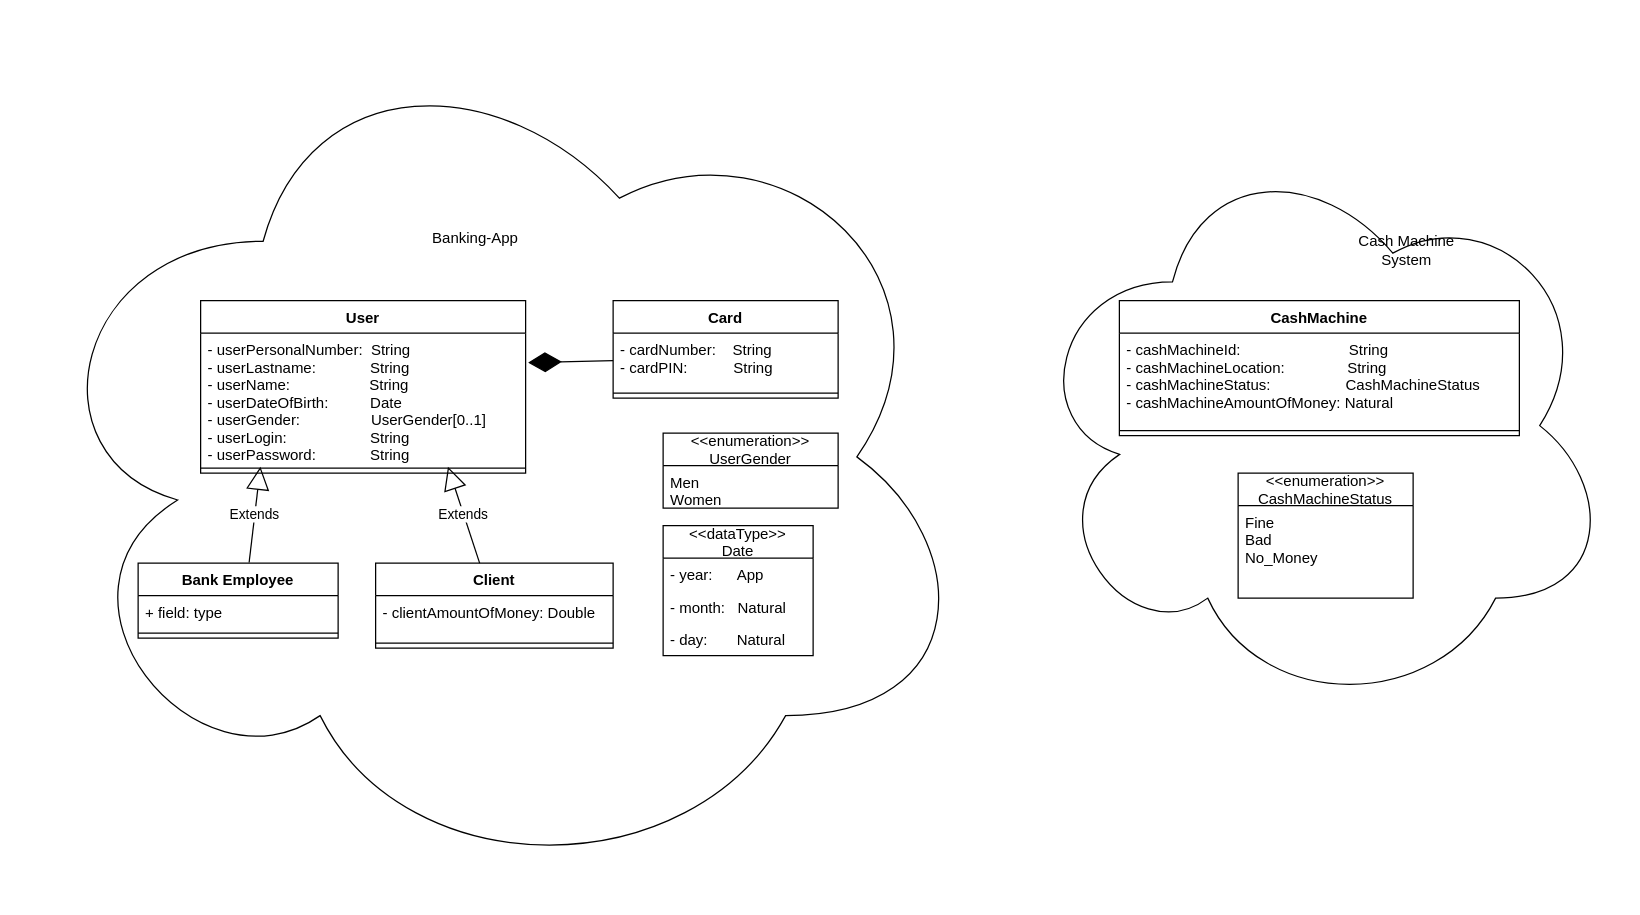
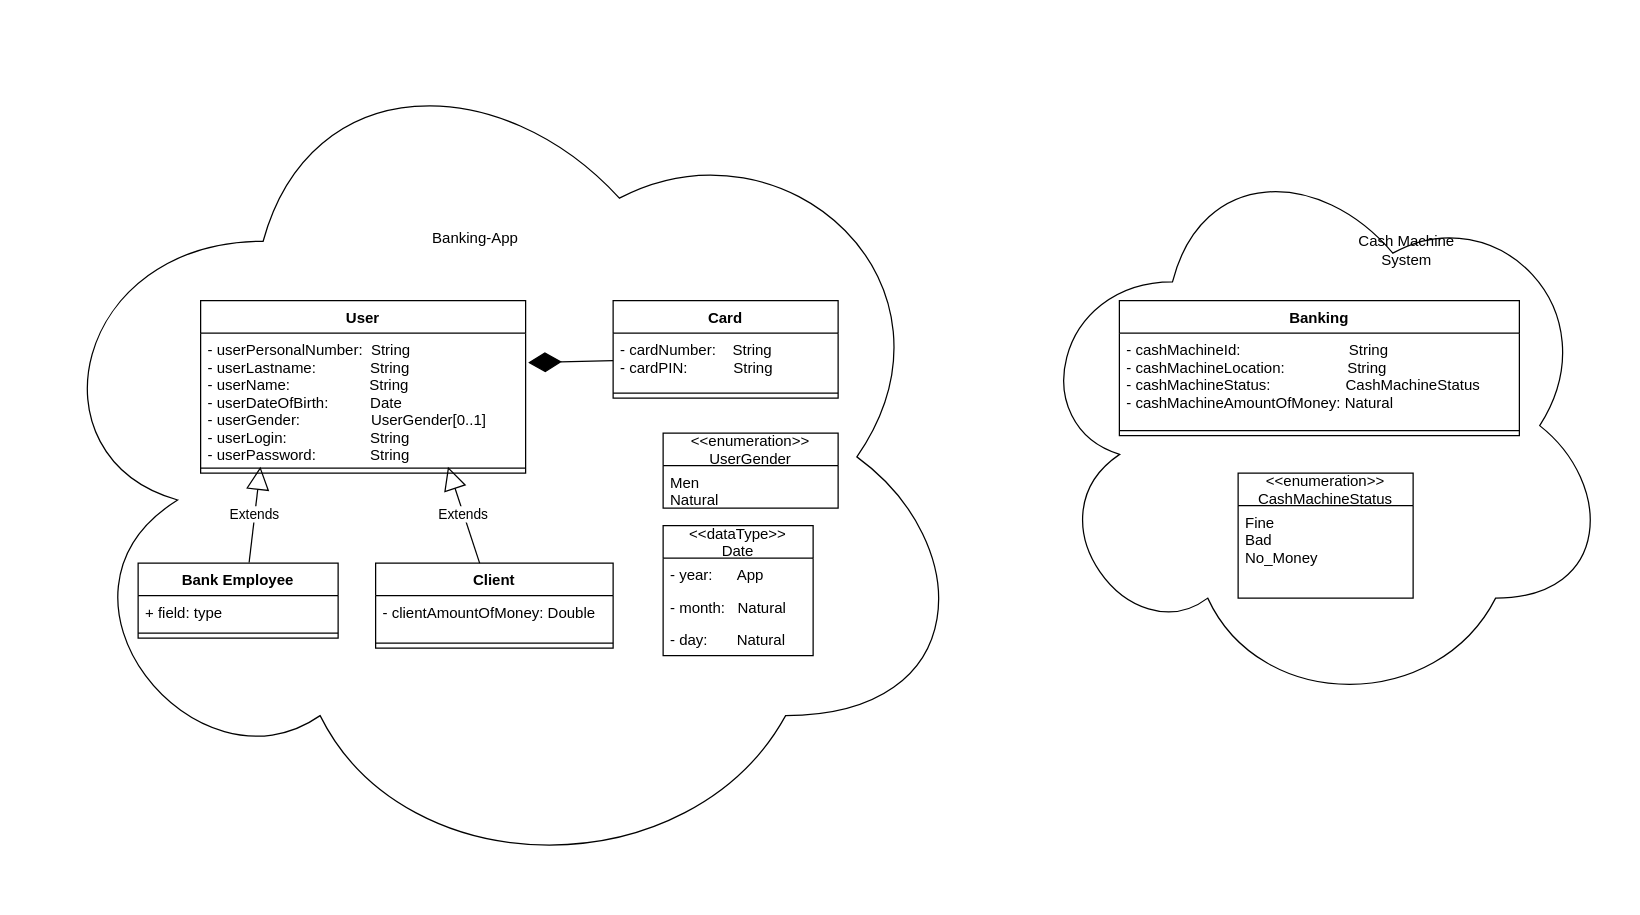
(1319, 318) -> (1319, 318)
(683, 483) -> (683, 483)
